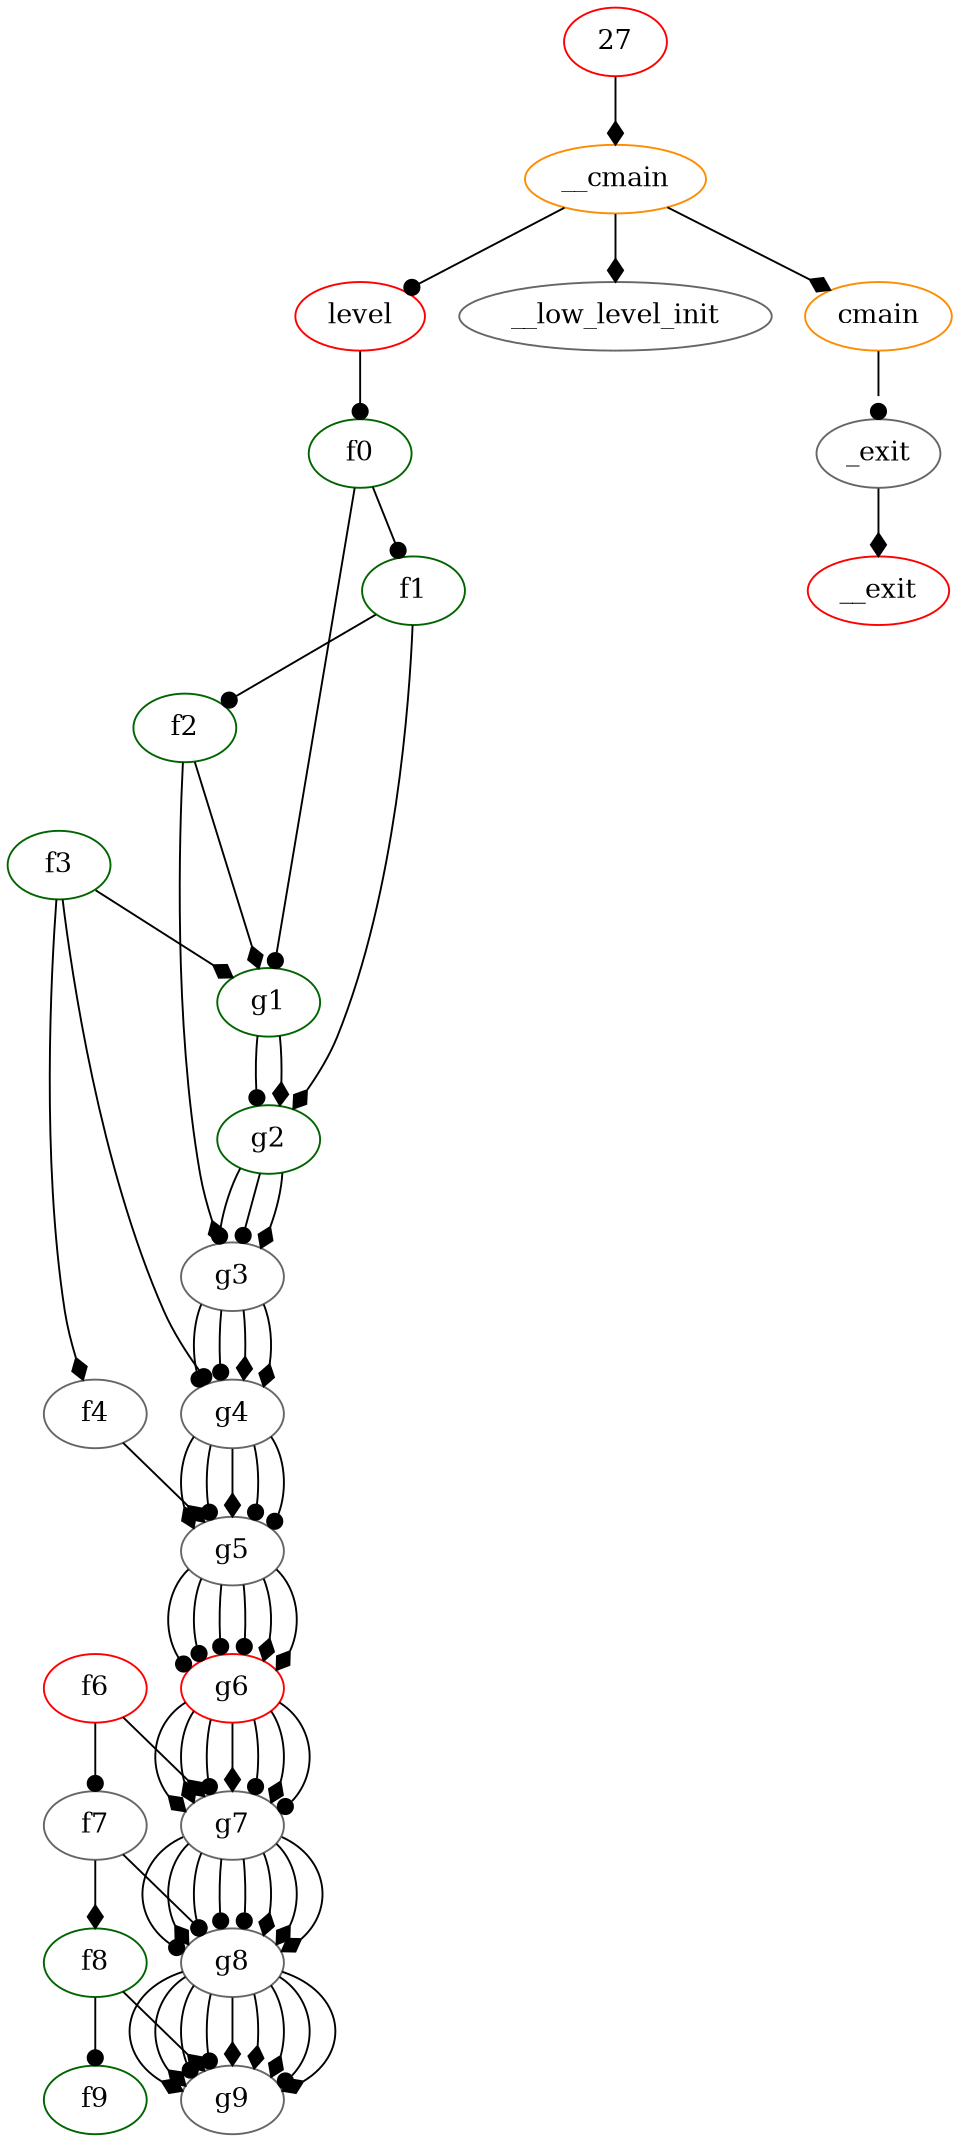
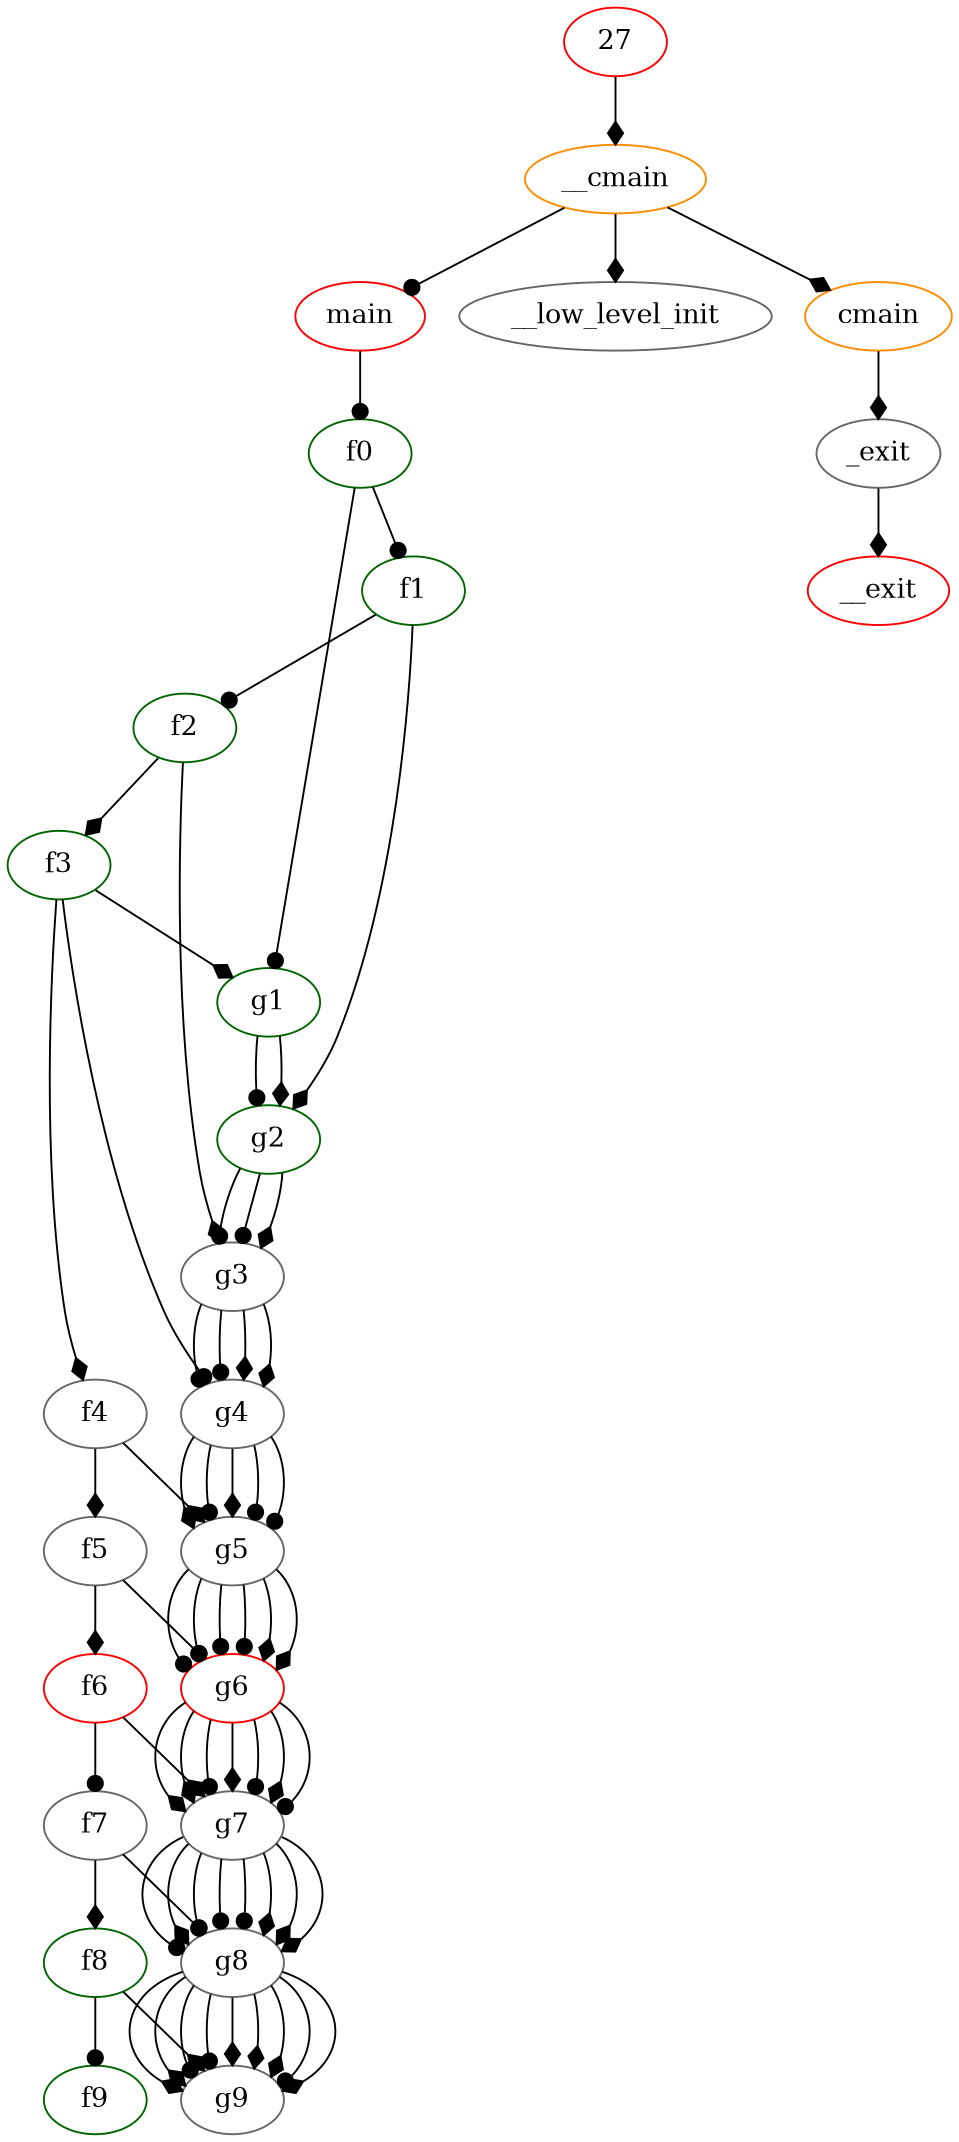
(360, 316) -> (360, 316)
(878, 374) -> (878, 374)
(223, 854) -> (130, 788)
none -> (95, 1551)
